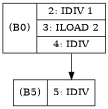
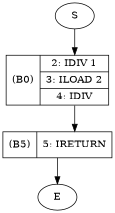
none -> (75, 16)
(71, 92) -> (74, 144)
none -> (57, 197)
